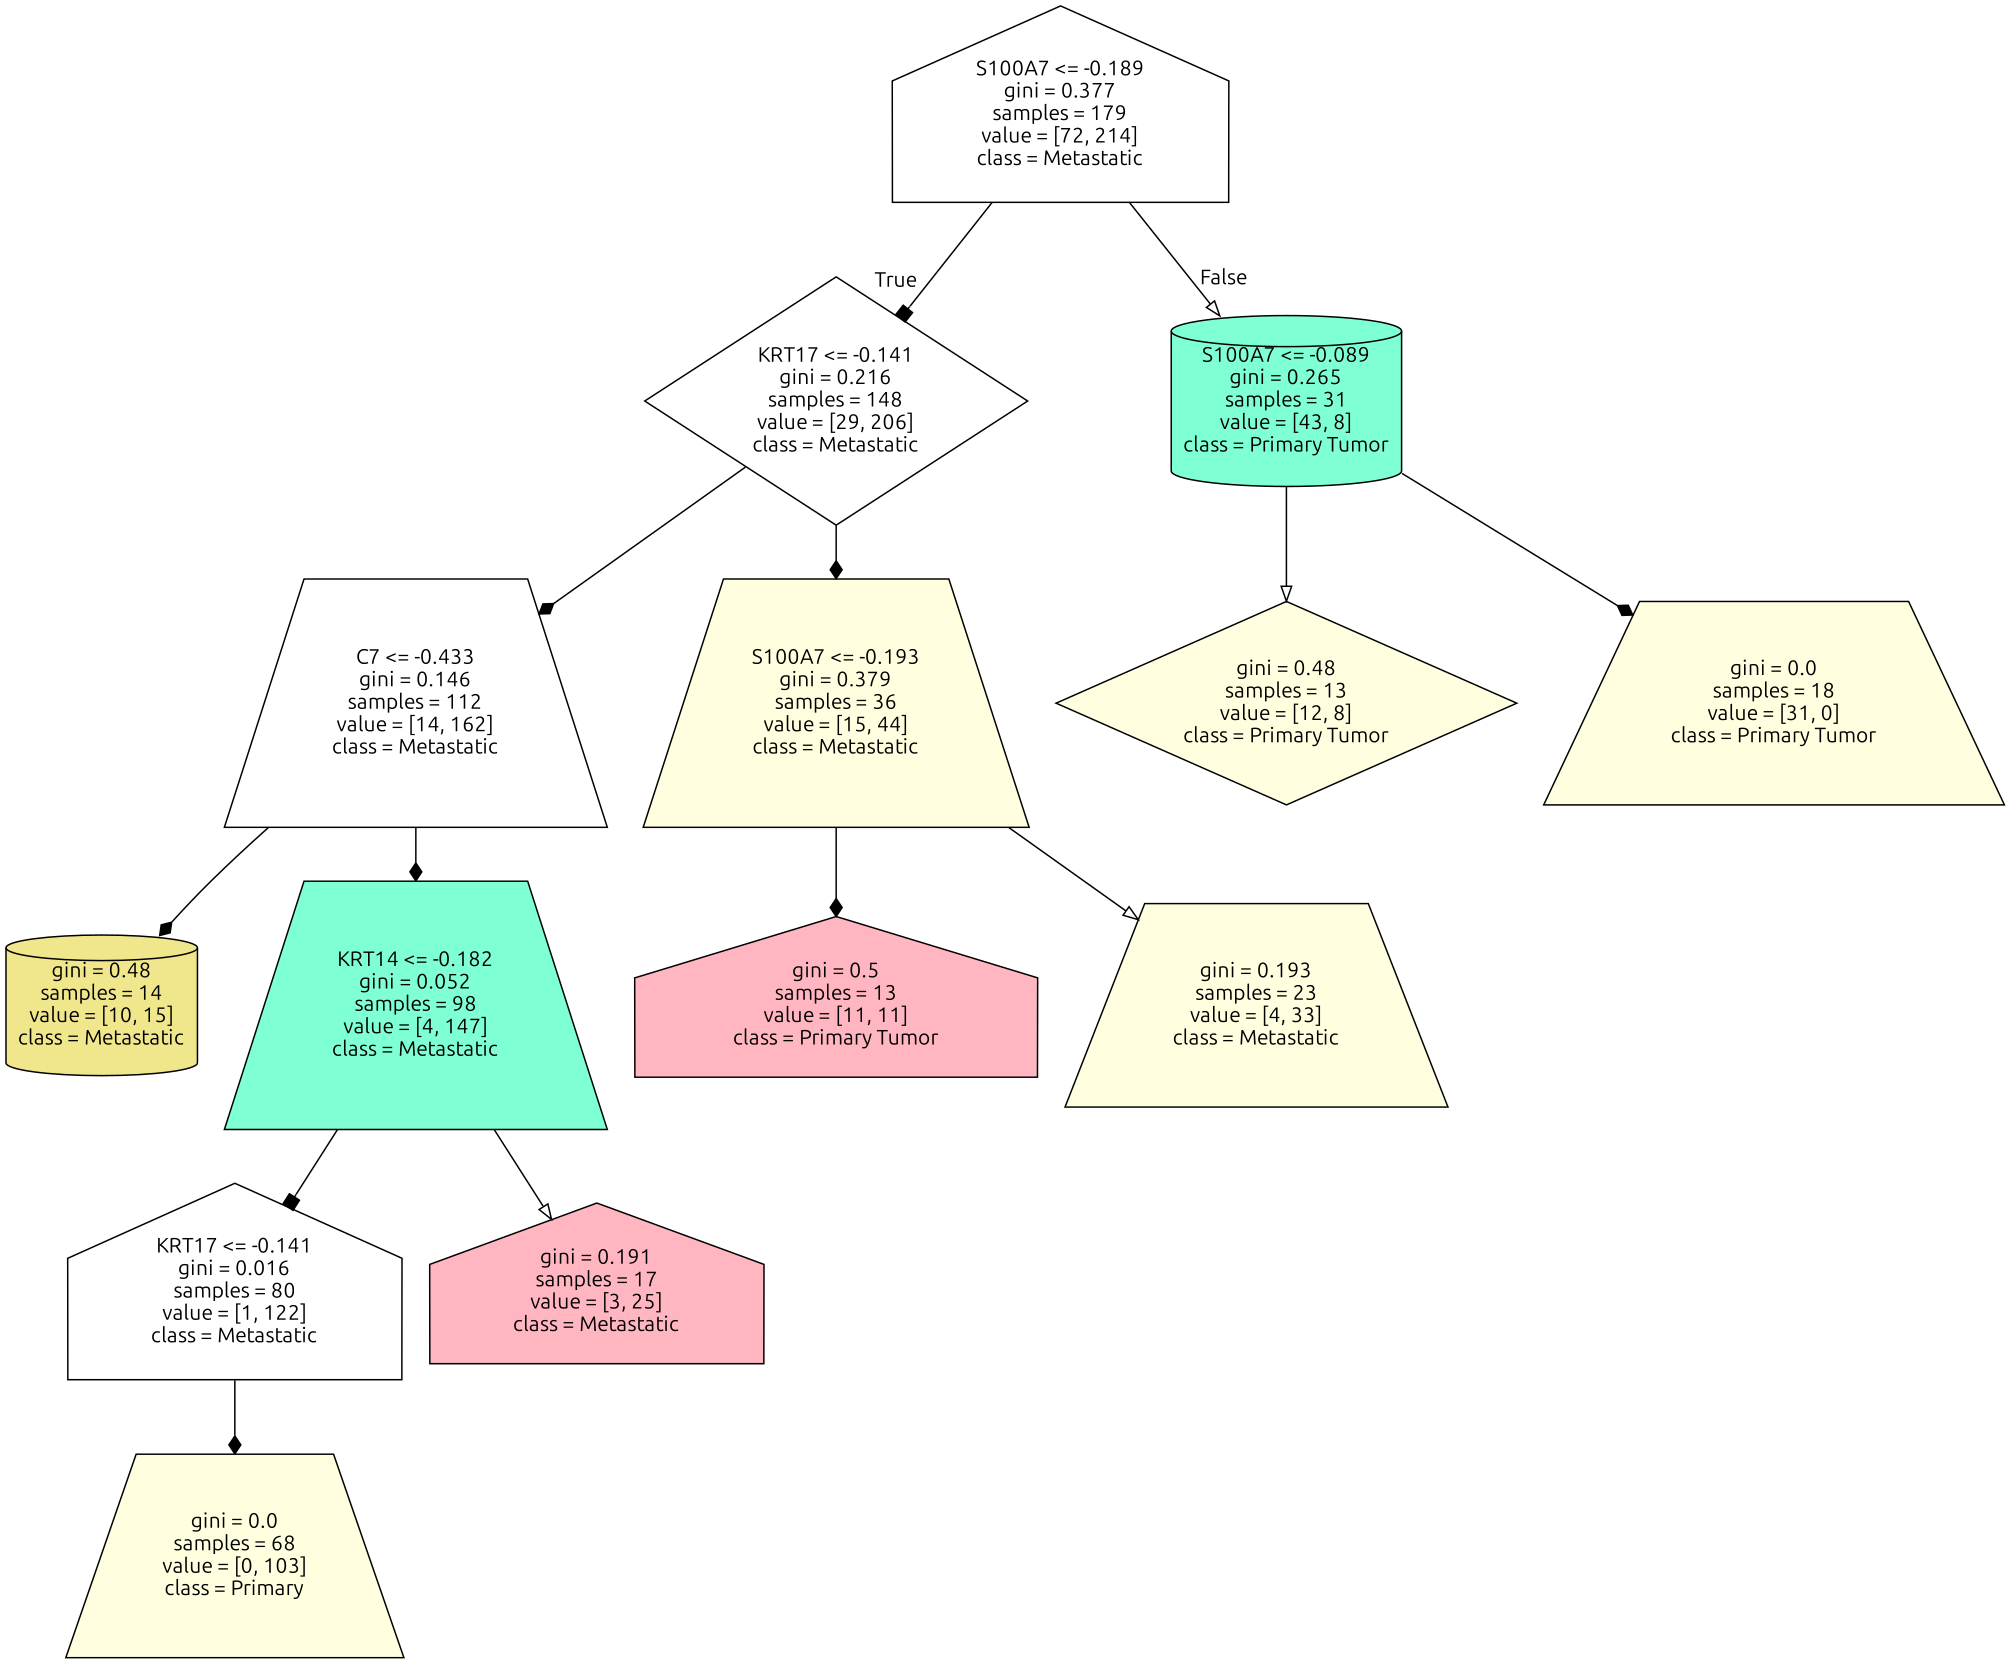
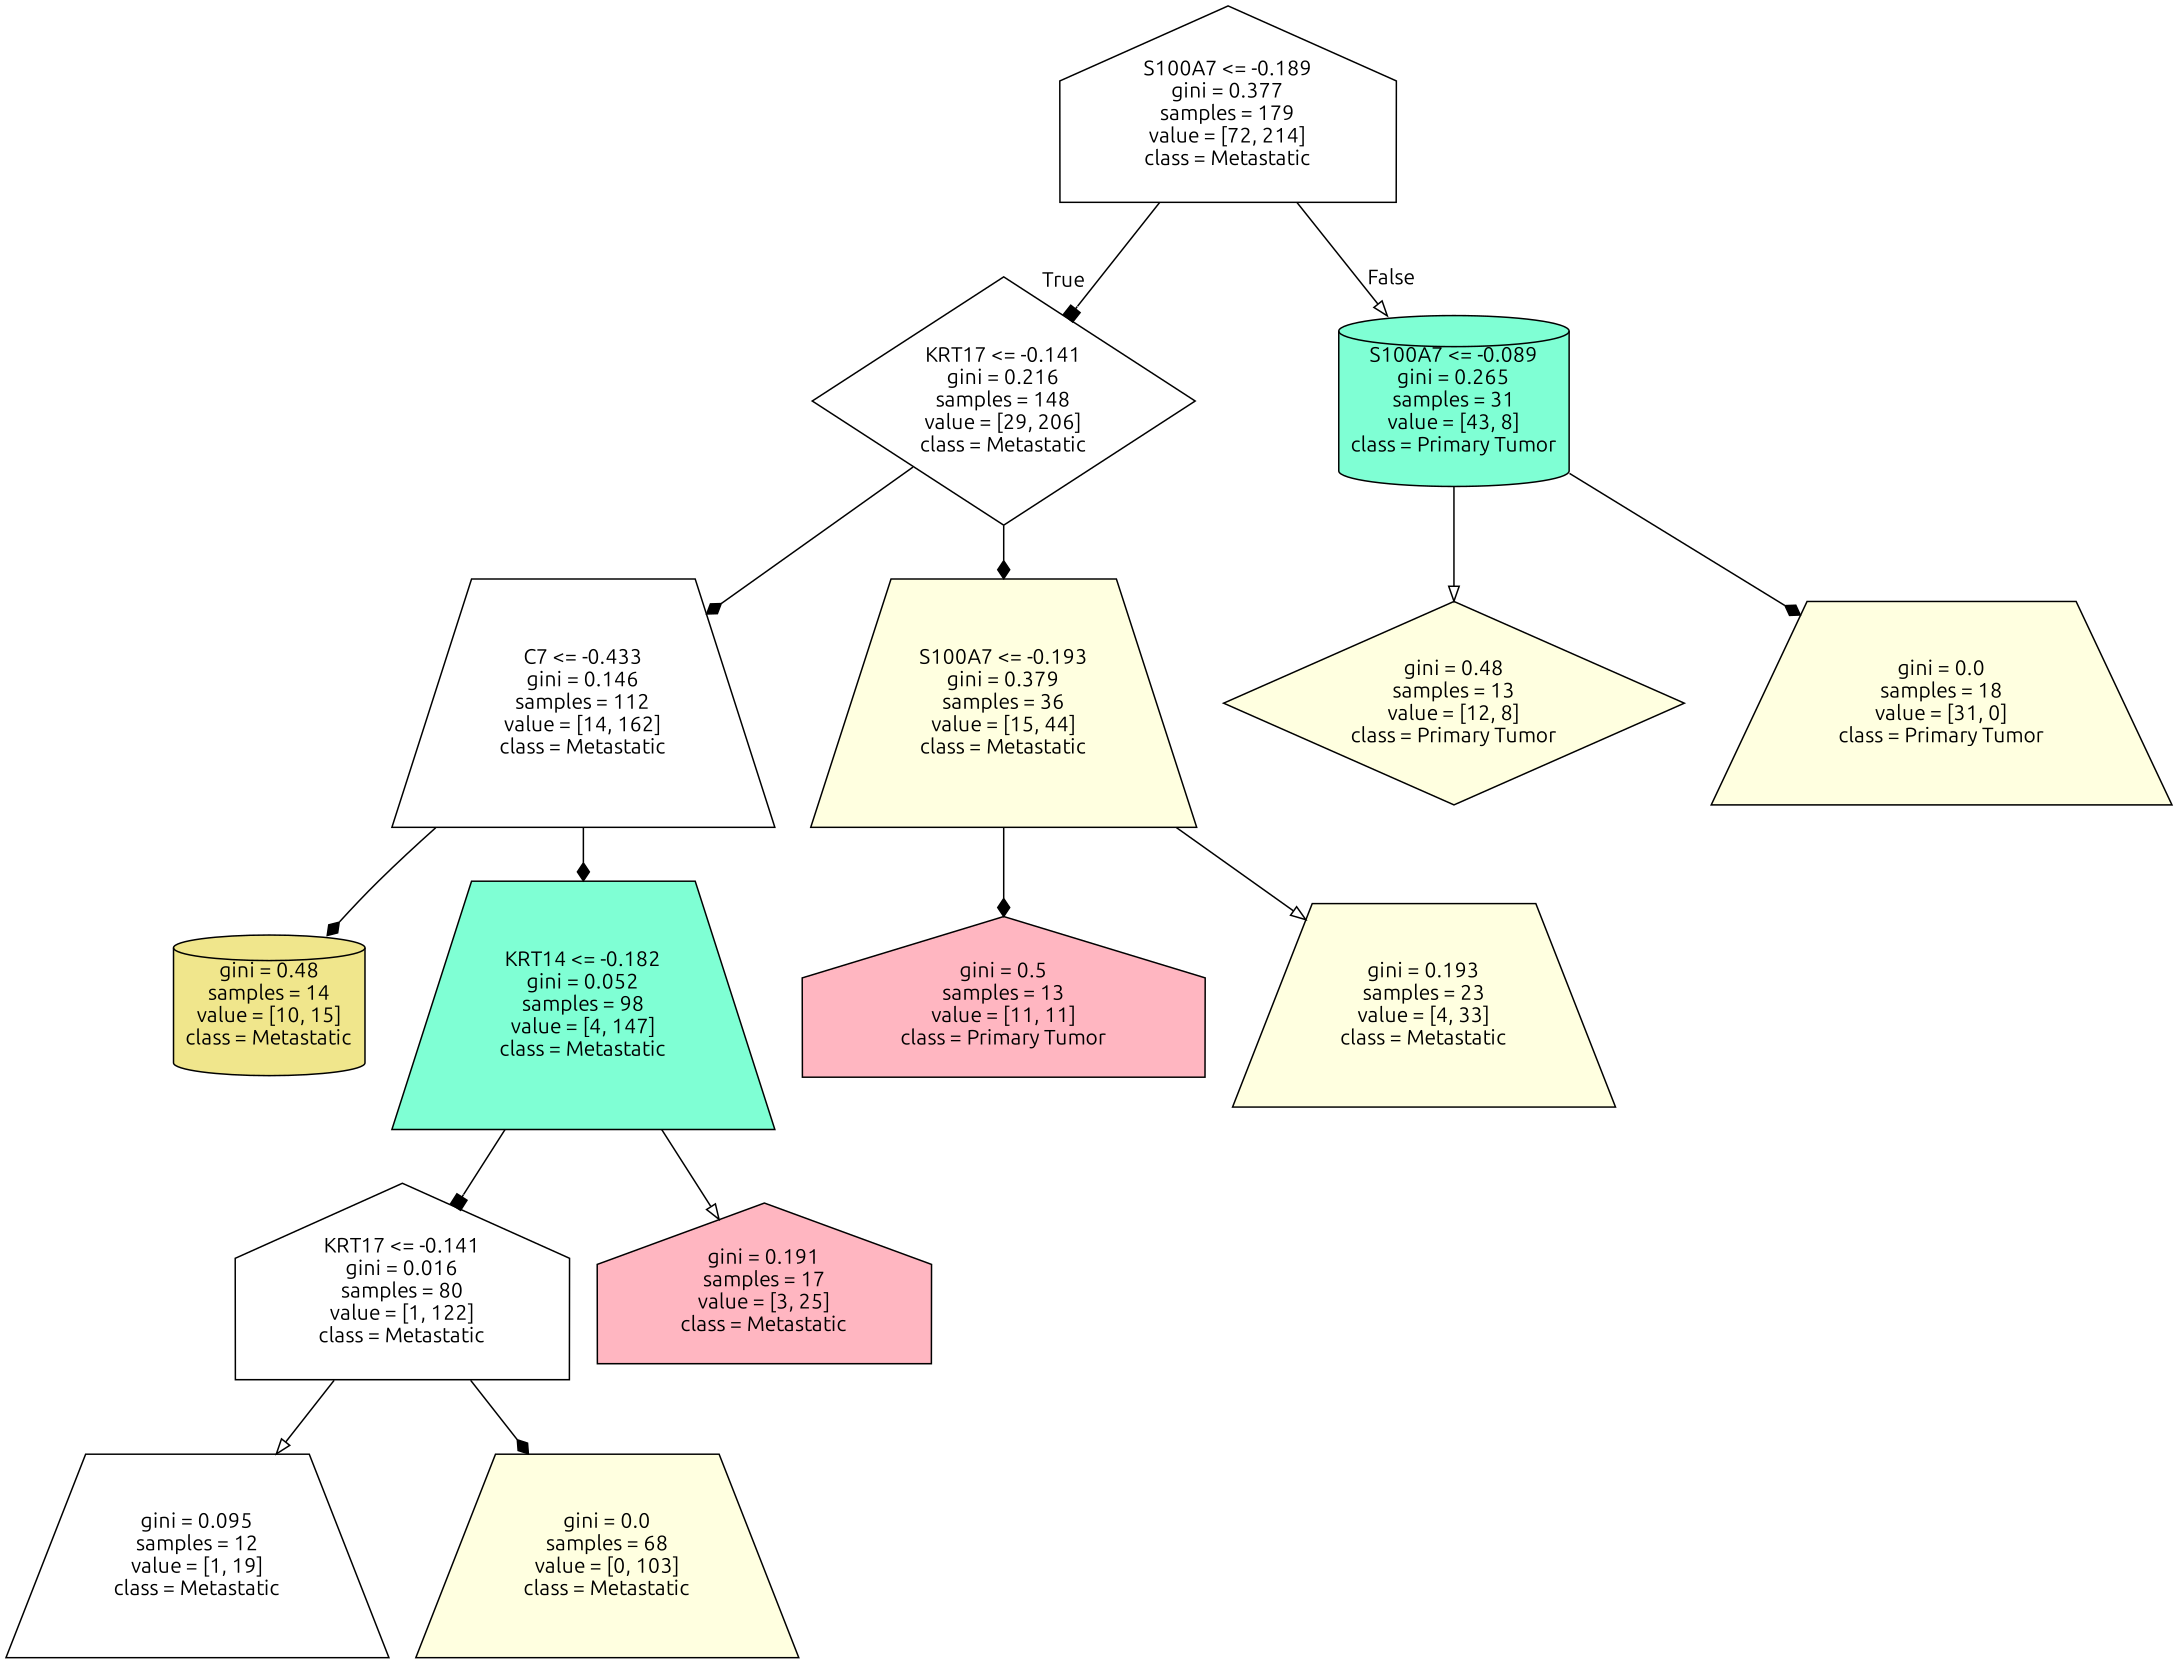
none -> (197, 1556)
(235, 1556) -> (607, 1556)
